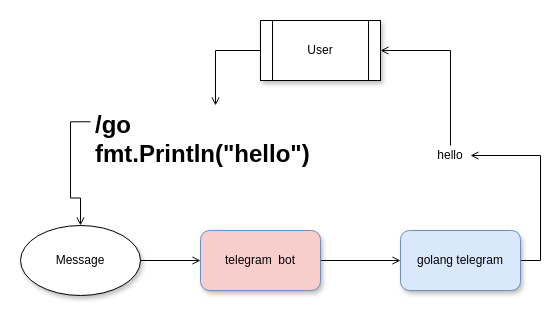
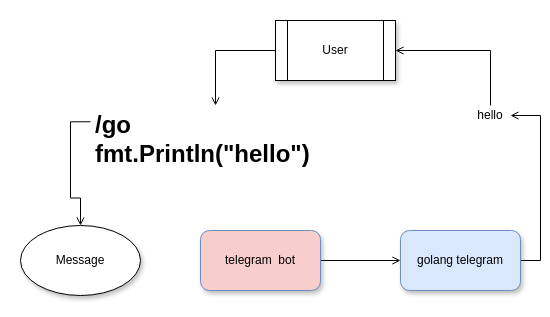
(321, 51) -> (336, 51)
(451, 156) -> (491, 116)
(169, 261) -> none
